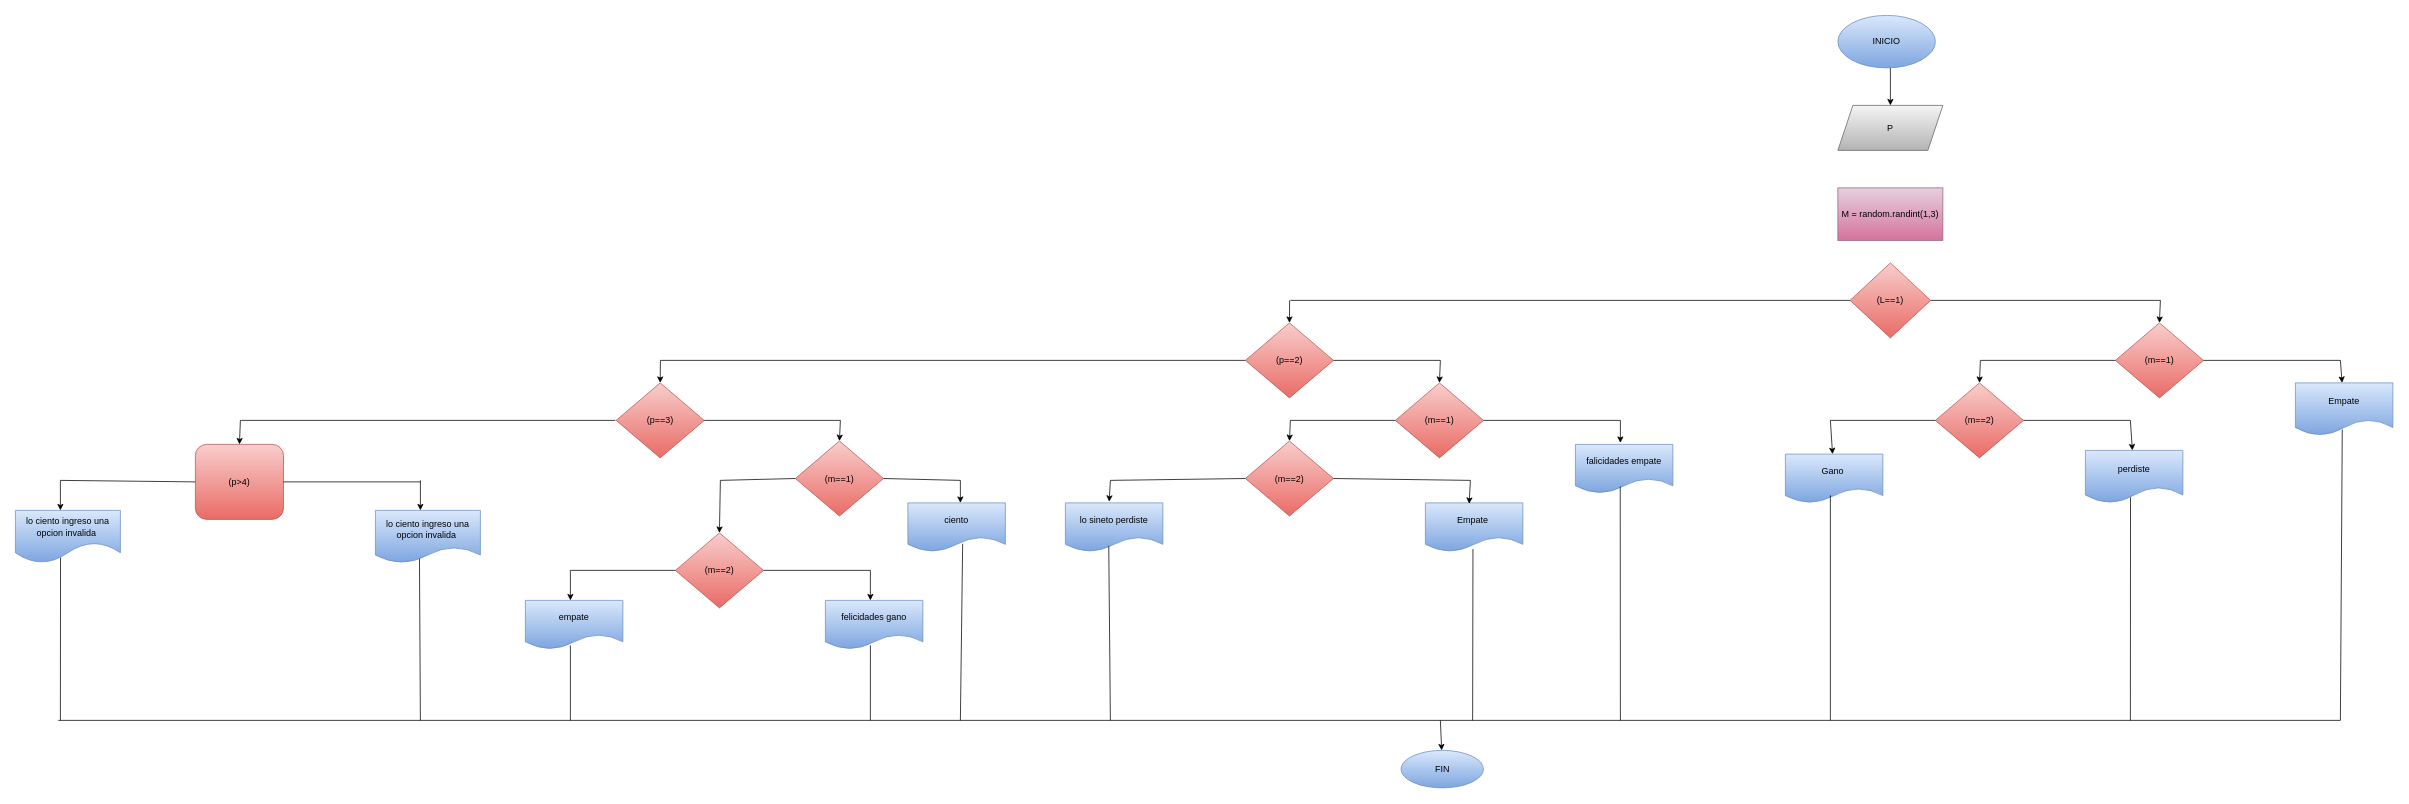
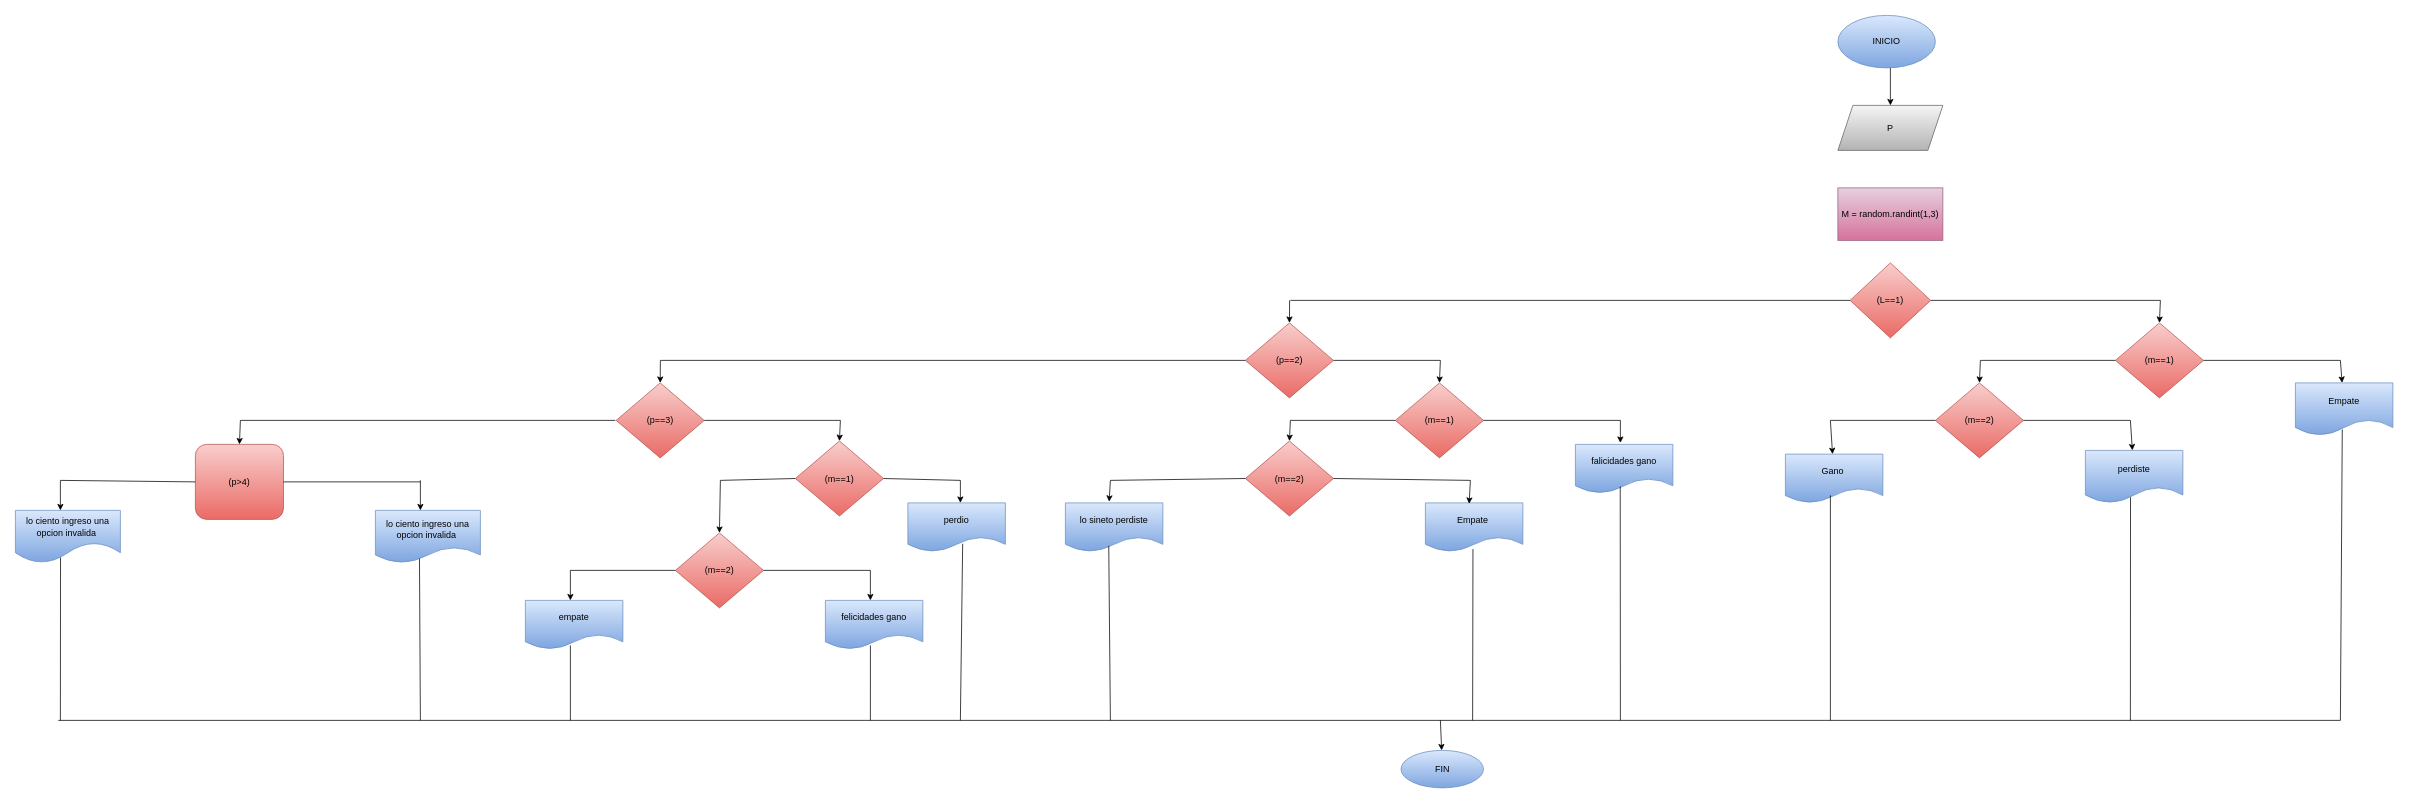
(1624, 462) -> (1624, 462)
(957, 520) -> (957, 520)
